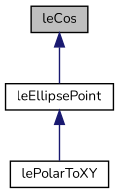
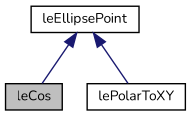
(59, 65) -> (55, 64)
